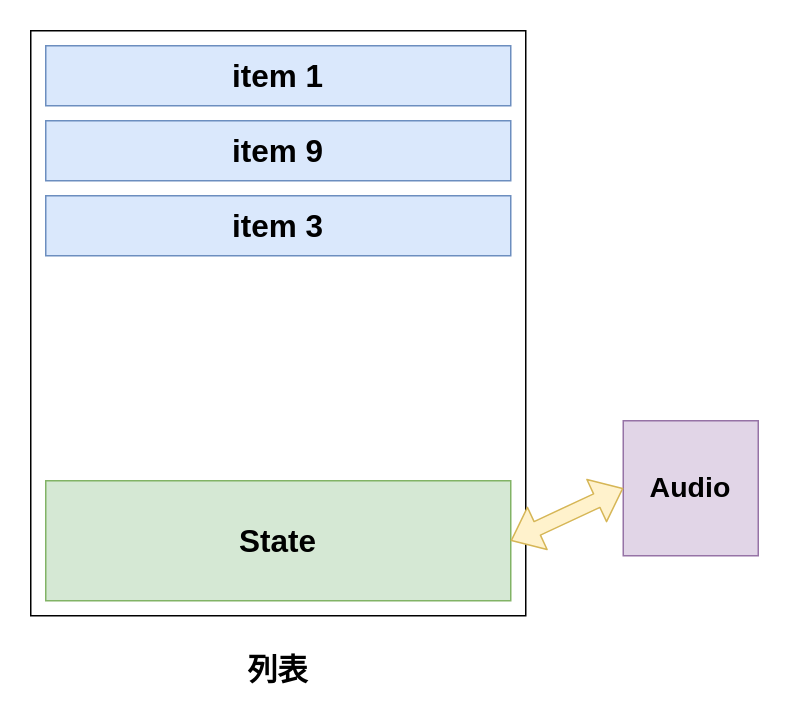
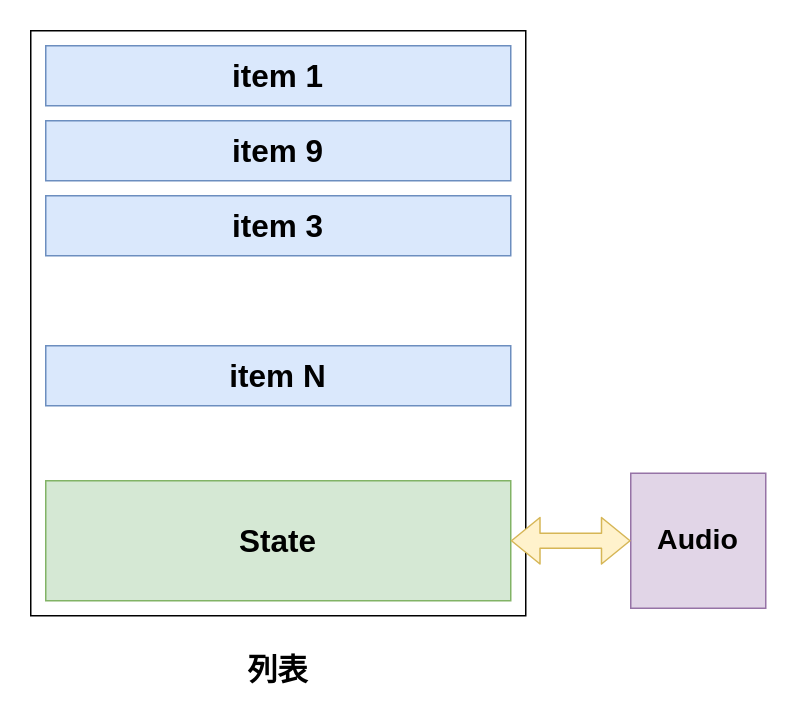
none -> (278, 376)
(691, 488) -> (698, 541)
